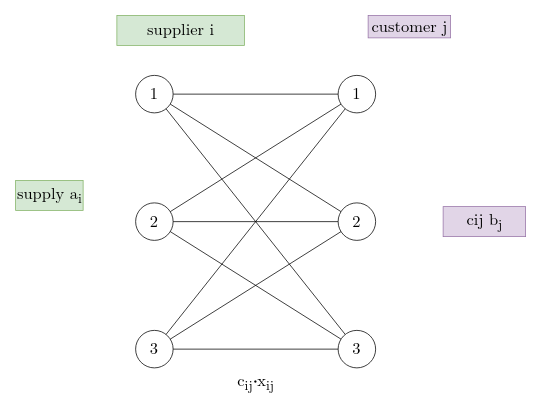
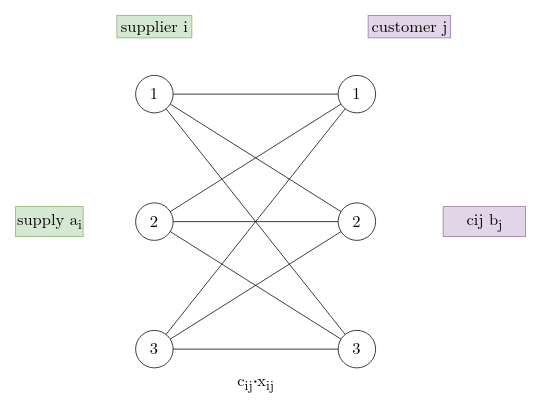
(180, 30) -> (154, 27)
(49, 195) -> (49, 222)
